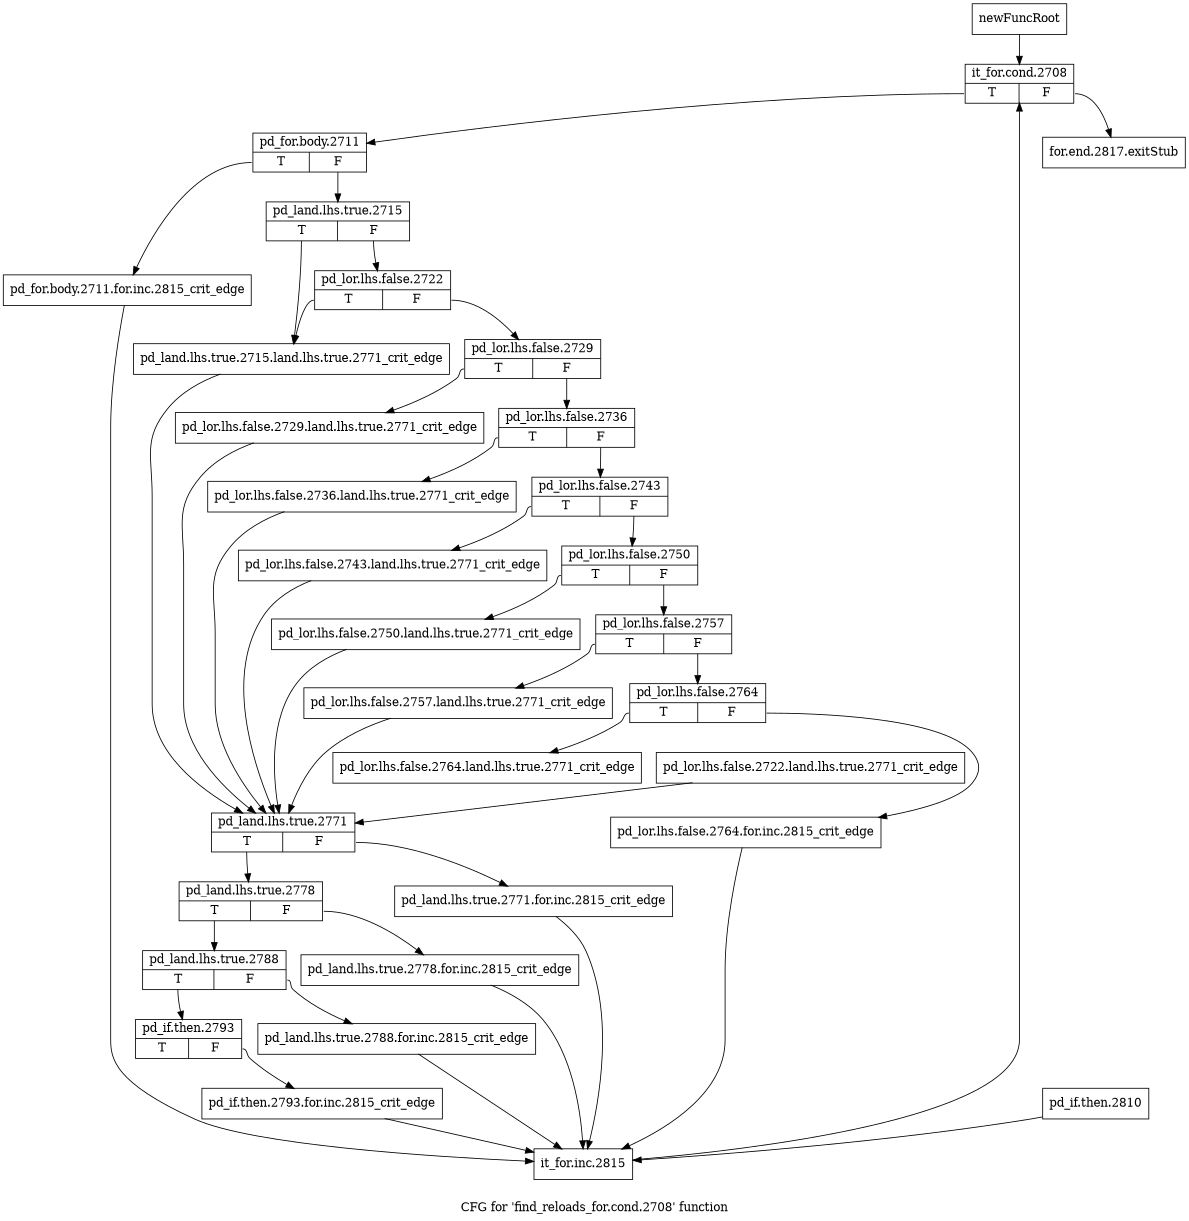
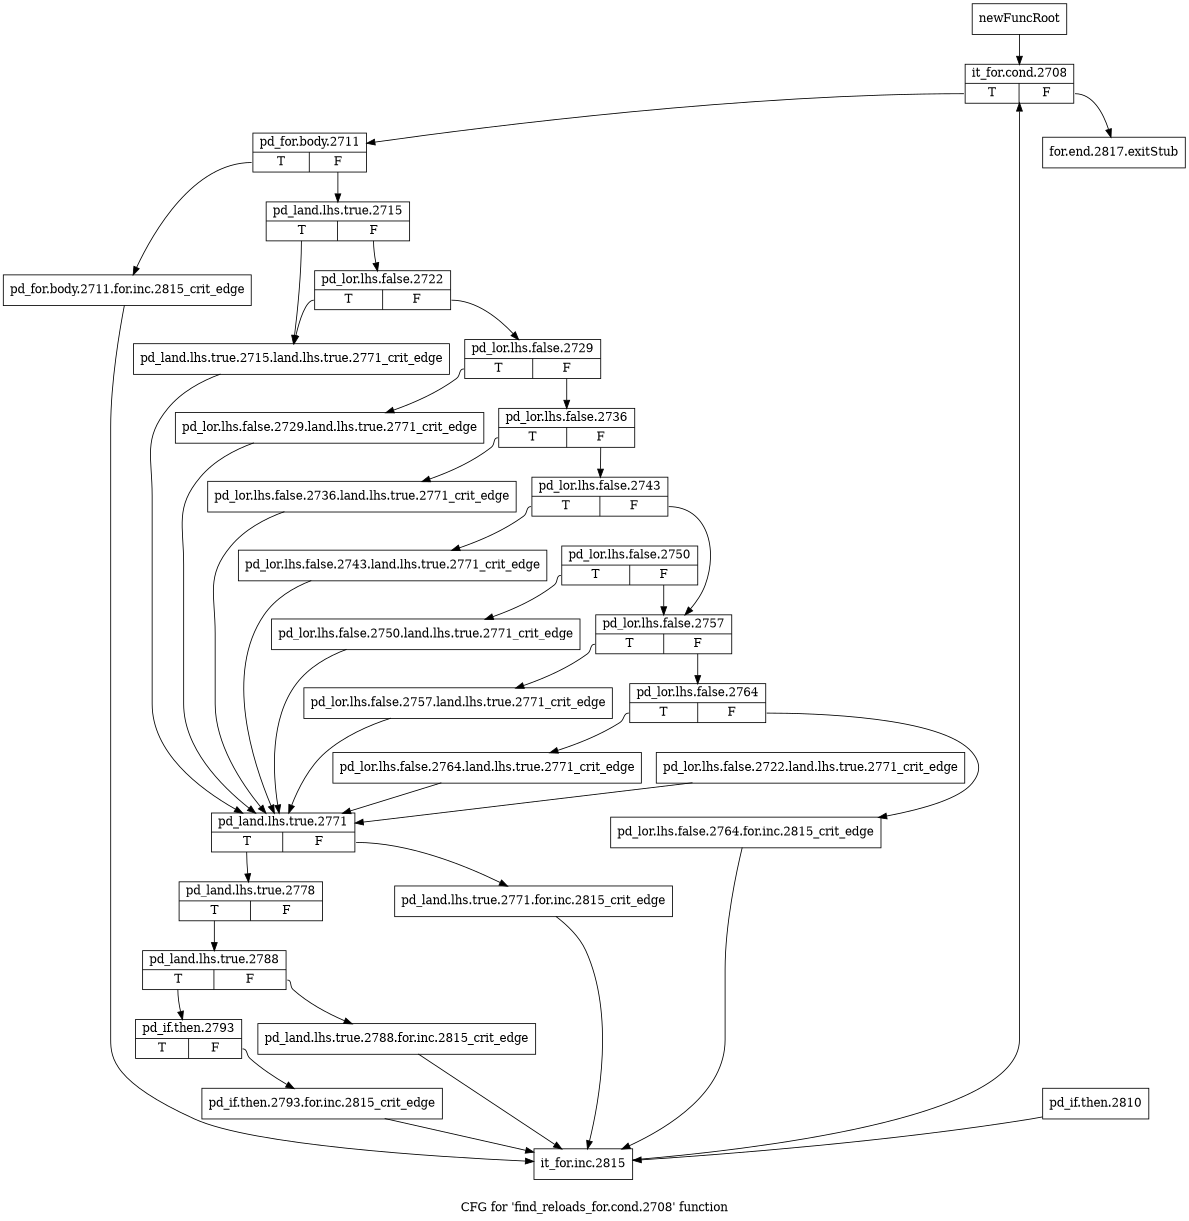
(634, 527) -> (710, 549)
none -> (396, 797)
(440, 970) -> none
